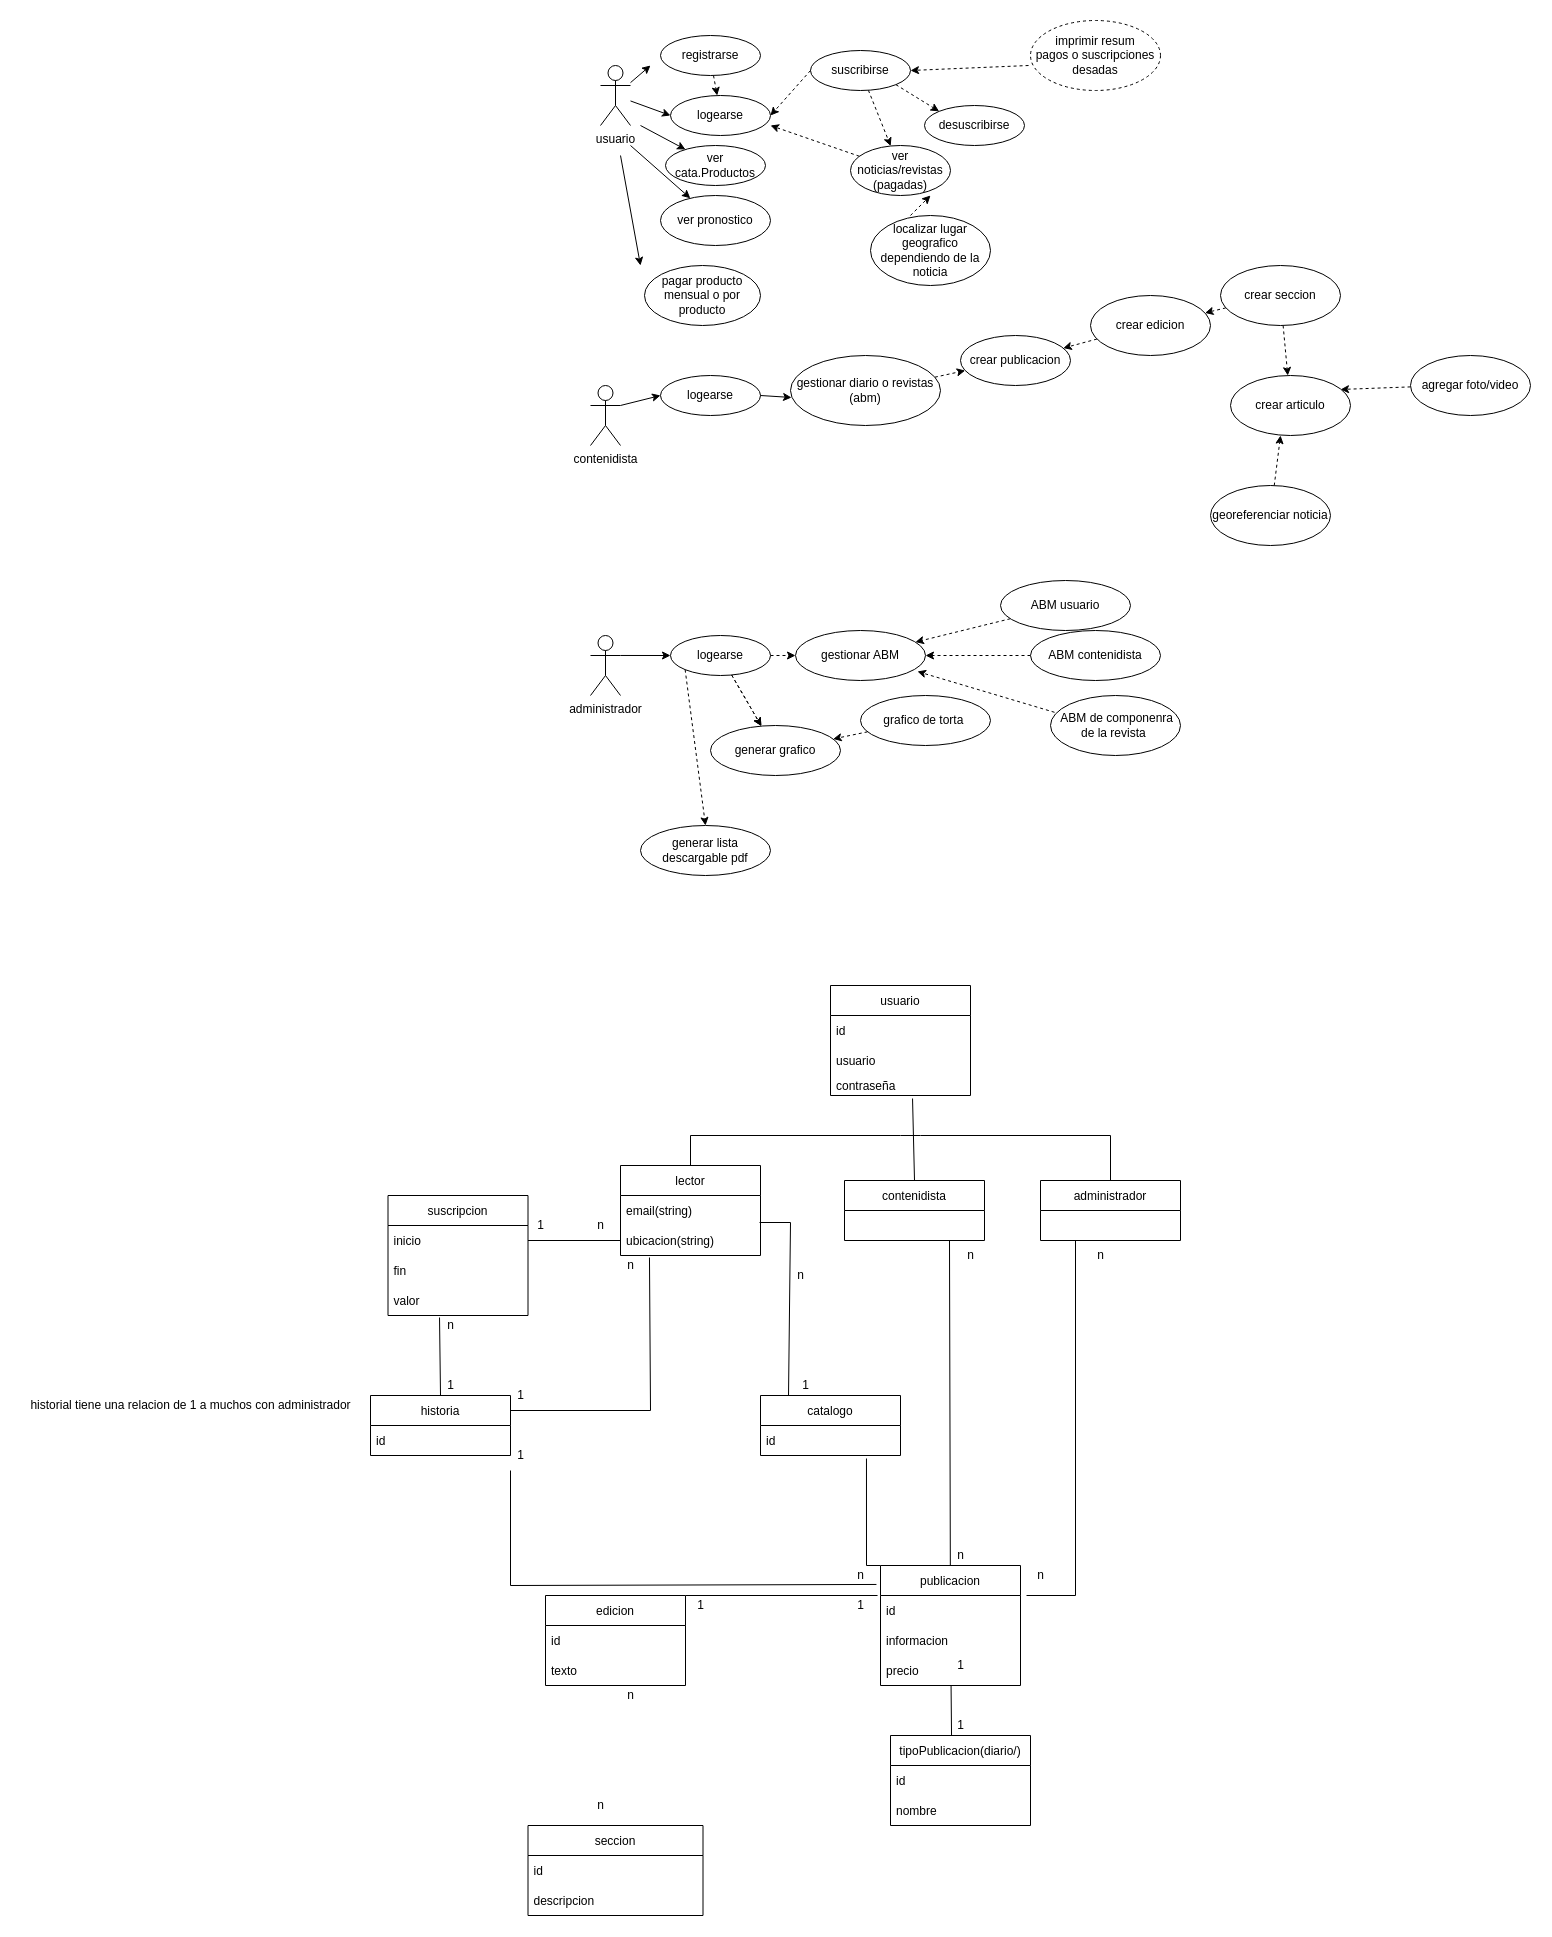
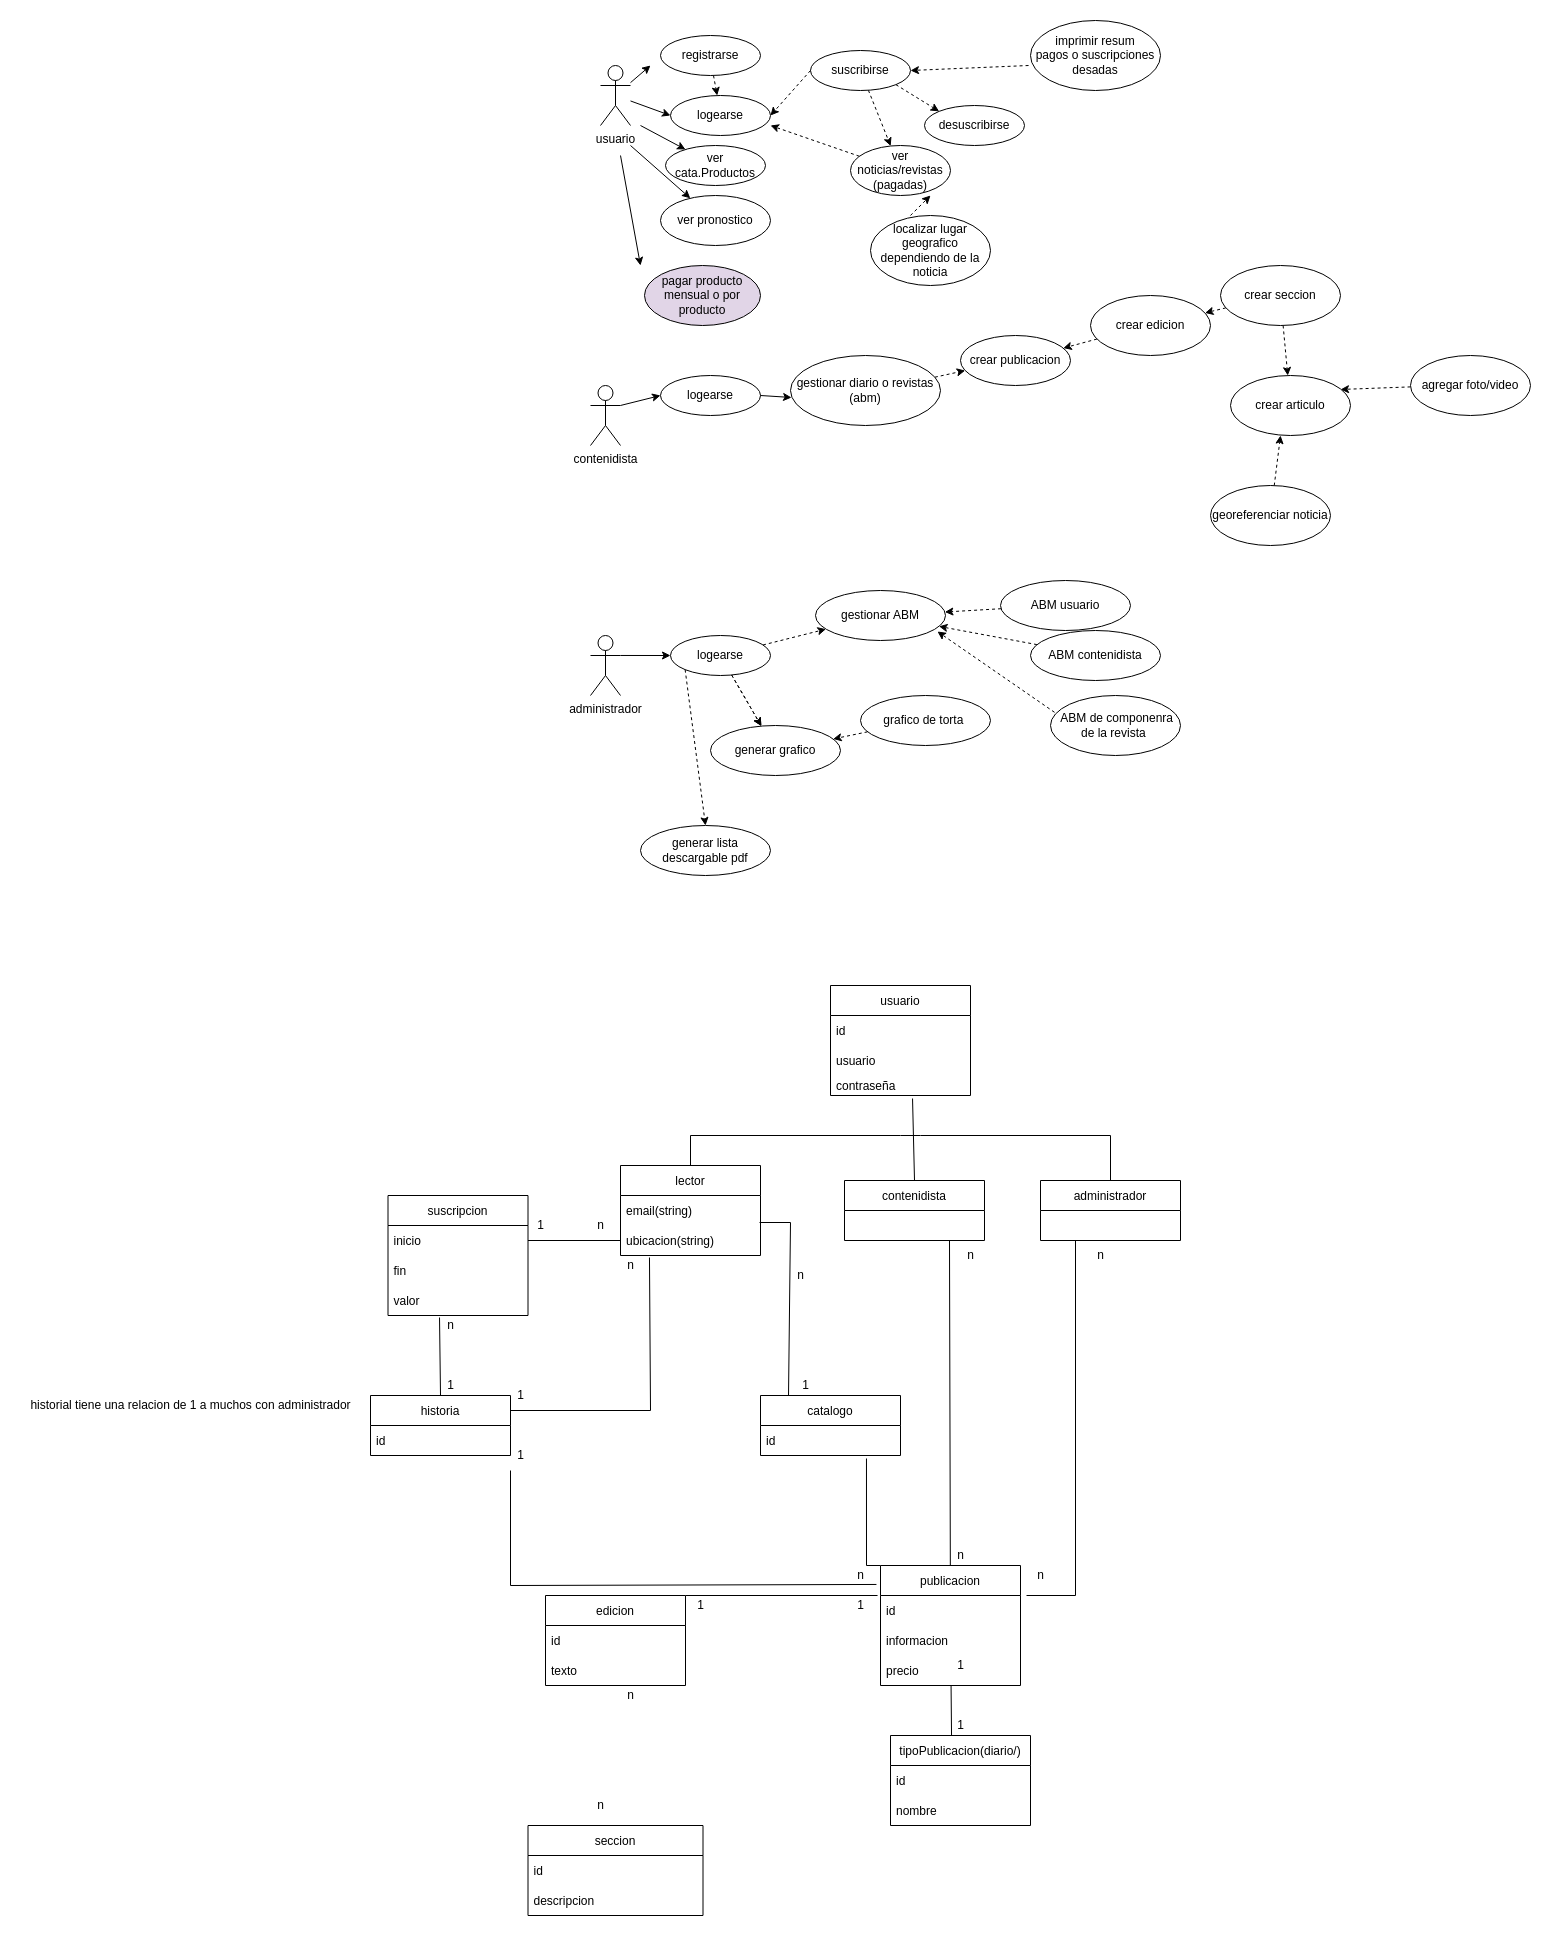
(1096, 56) -> (1096, 56)
(703, 296) -> (703, 296)
(861, 656) -> (881, 616)
